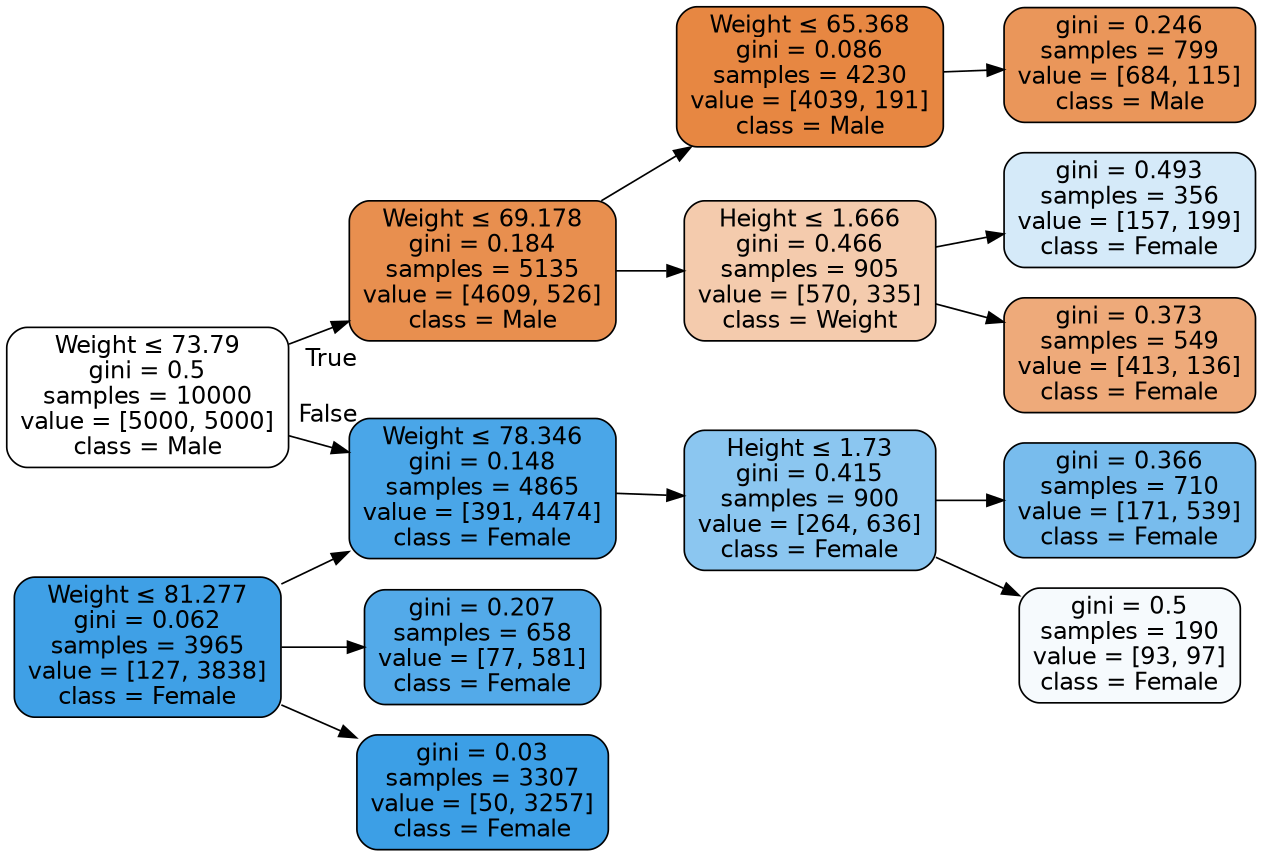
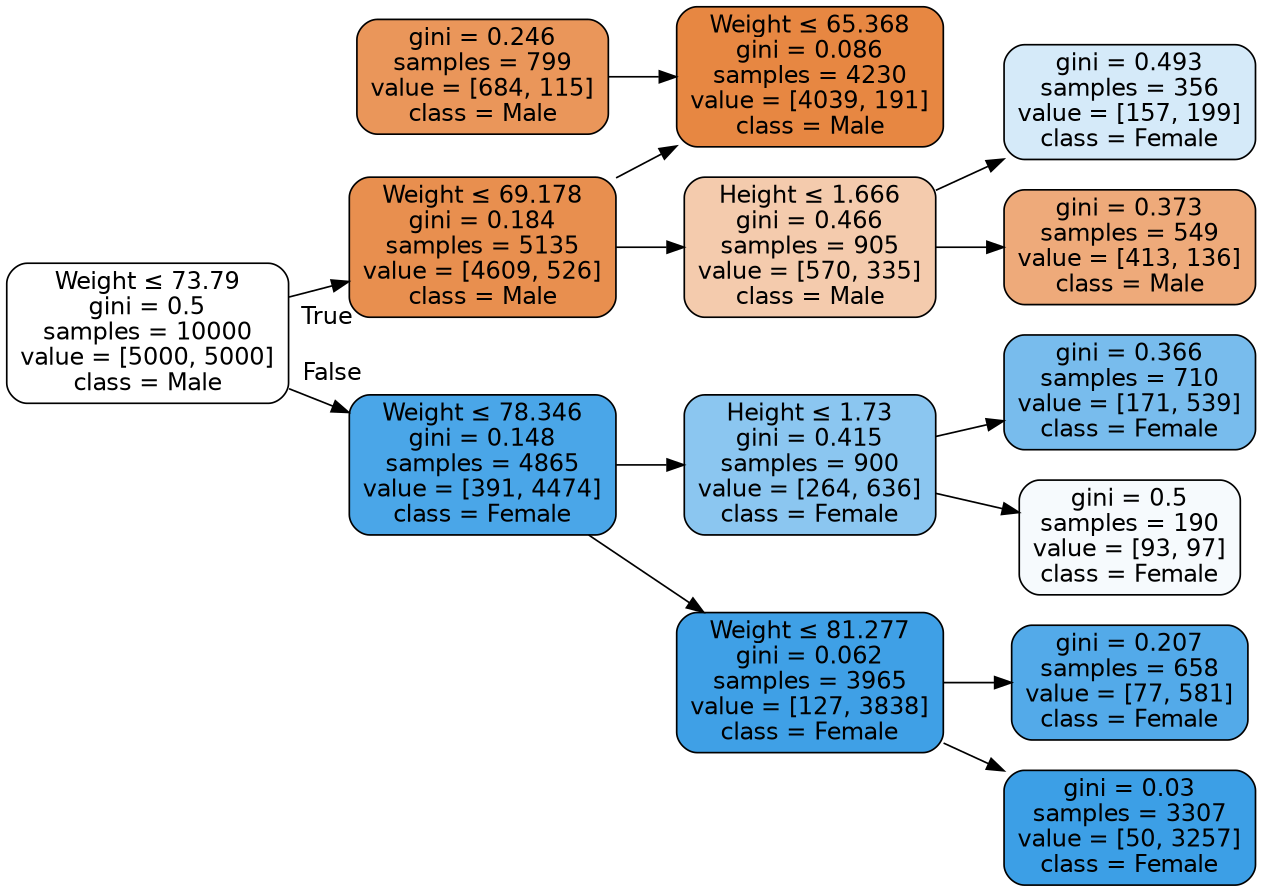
(965, 71) -> (634, 77)
(810, 321) -> (810, 297)
(1130, 392) -> (1130, 284)
(307, 572) -> (639, 569)
